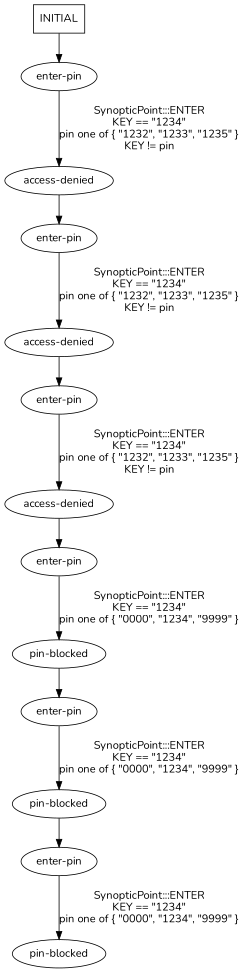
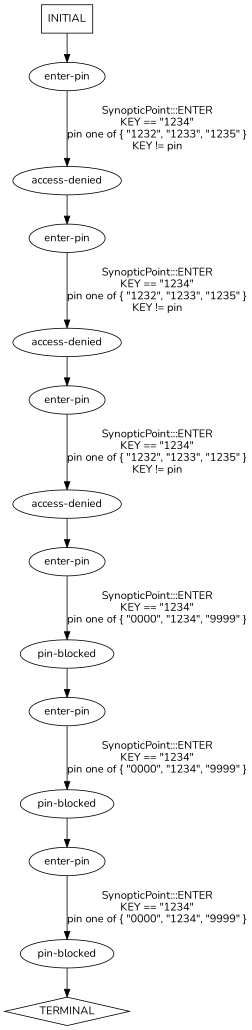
none -> (67, 1011)
